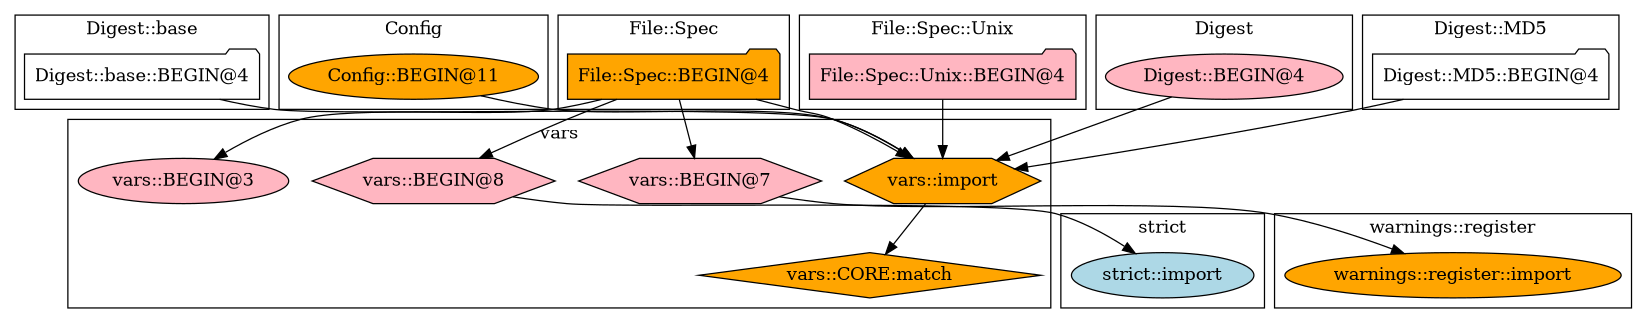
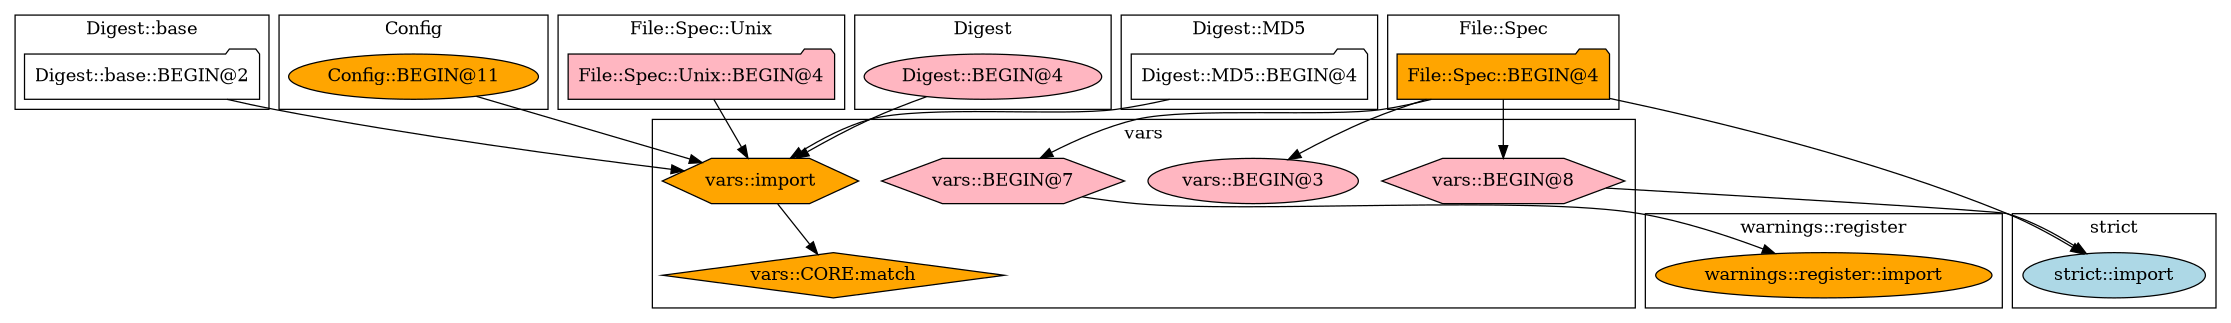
(142, 77) -> (142, 77)
(830, 118) -> (1846, 158)
